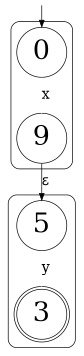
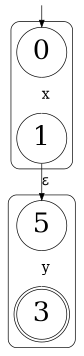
(42, 138) -> (42, 138)
